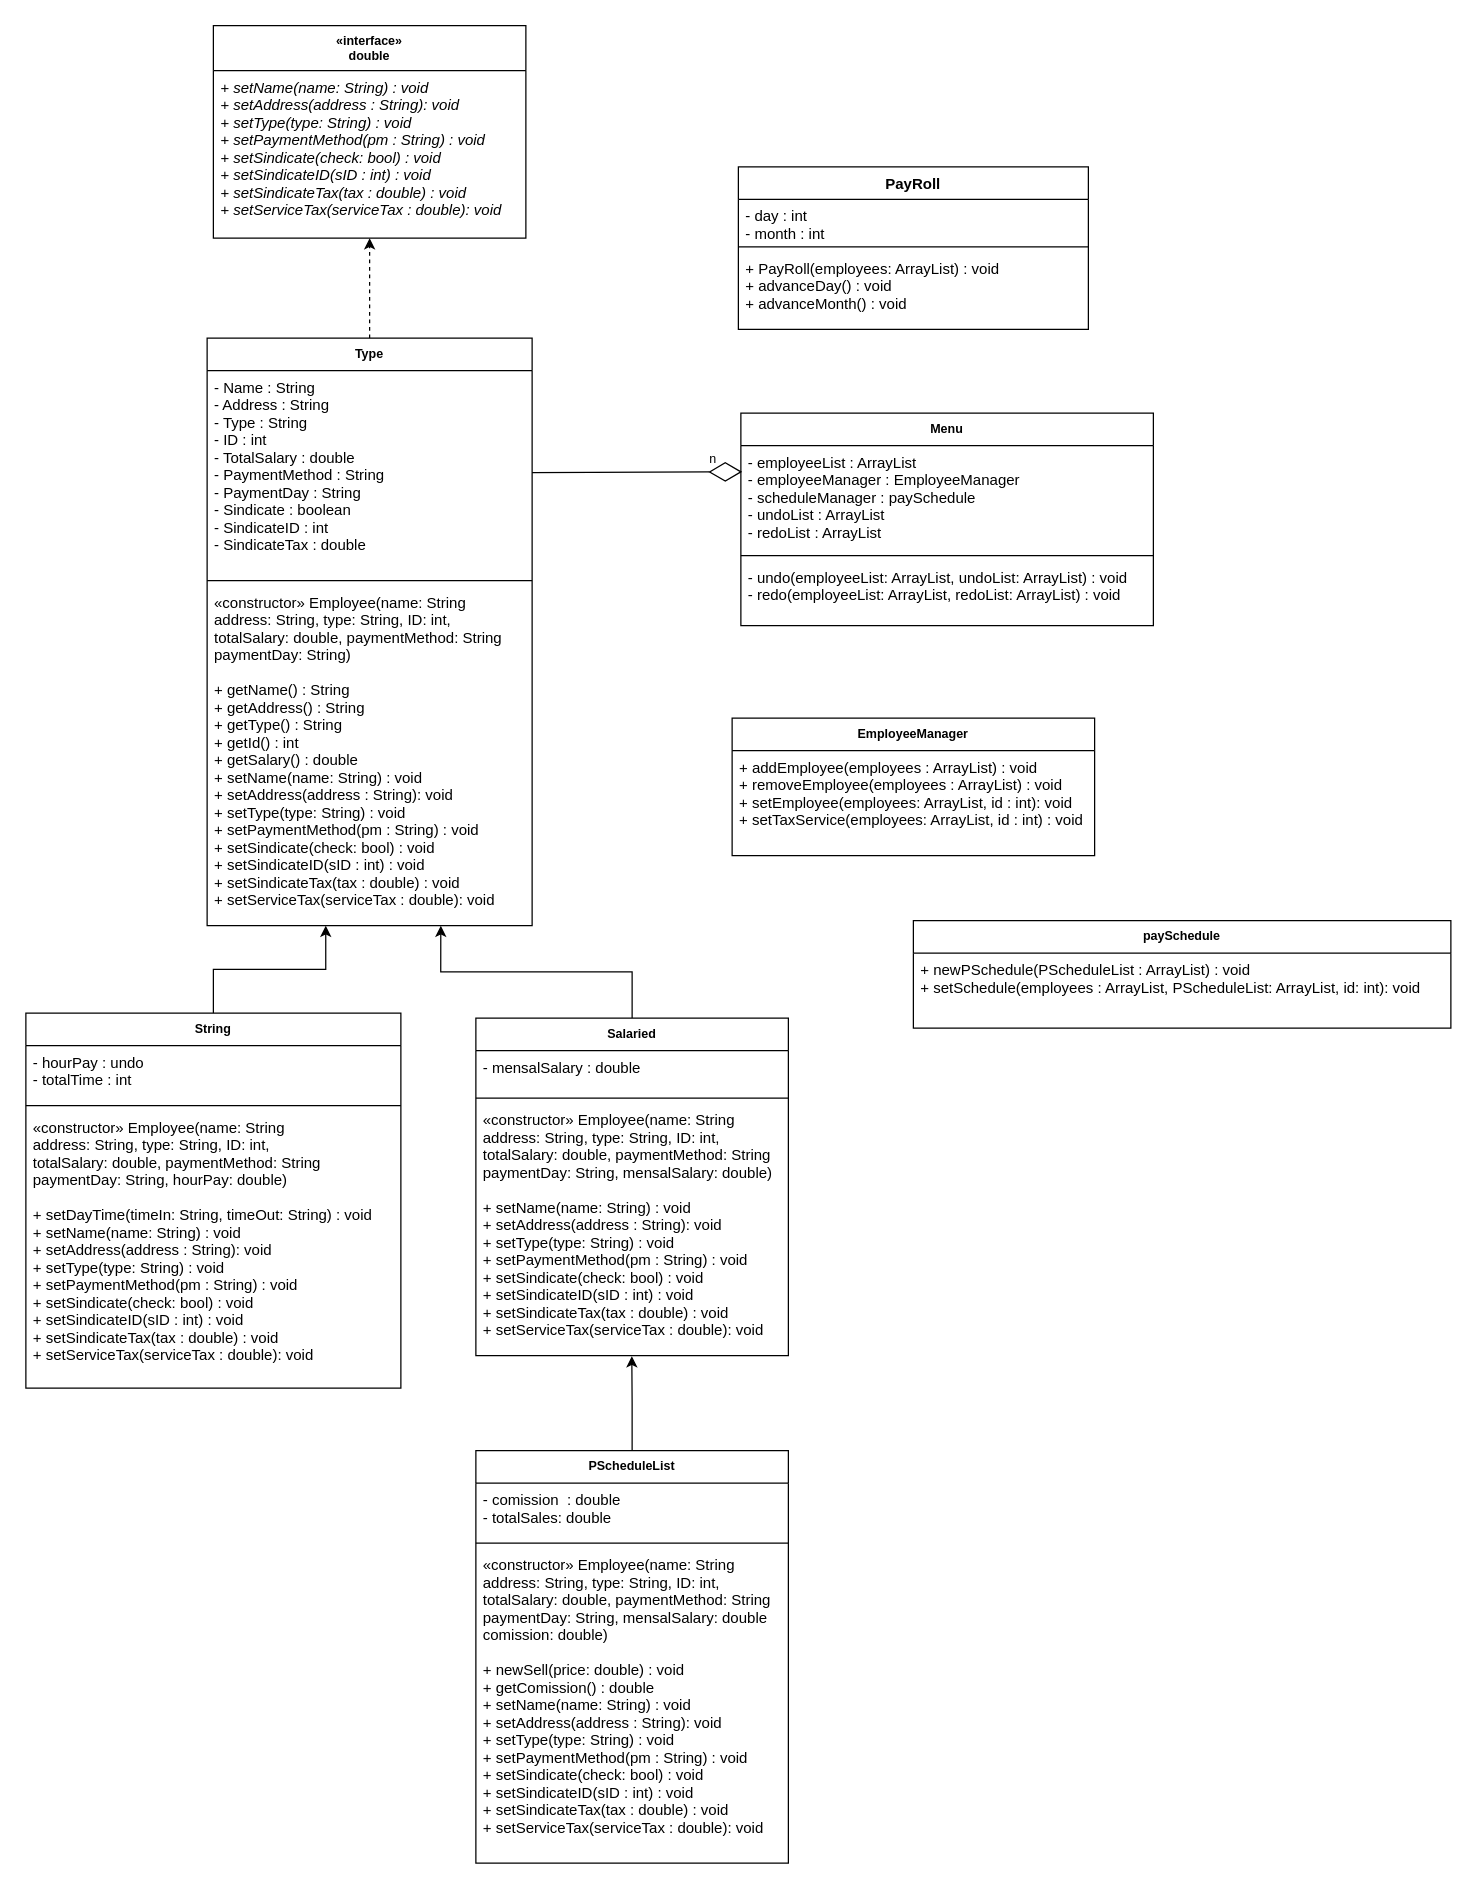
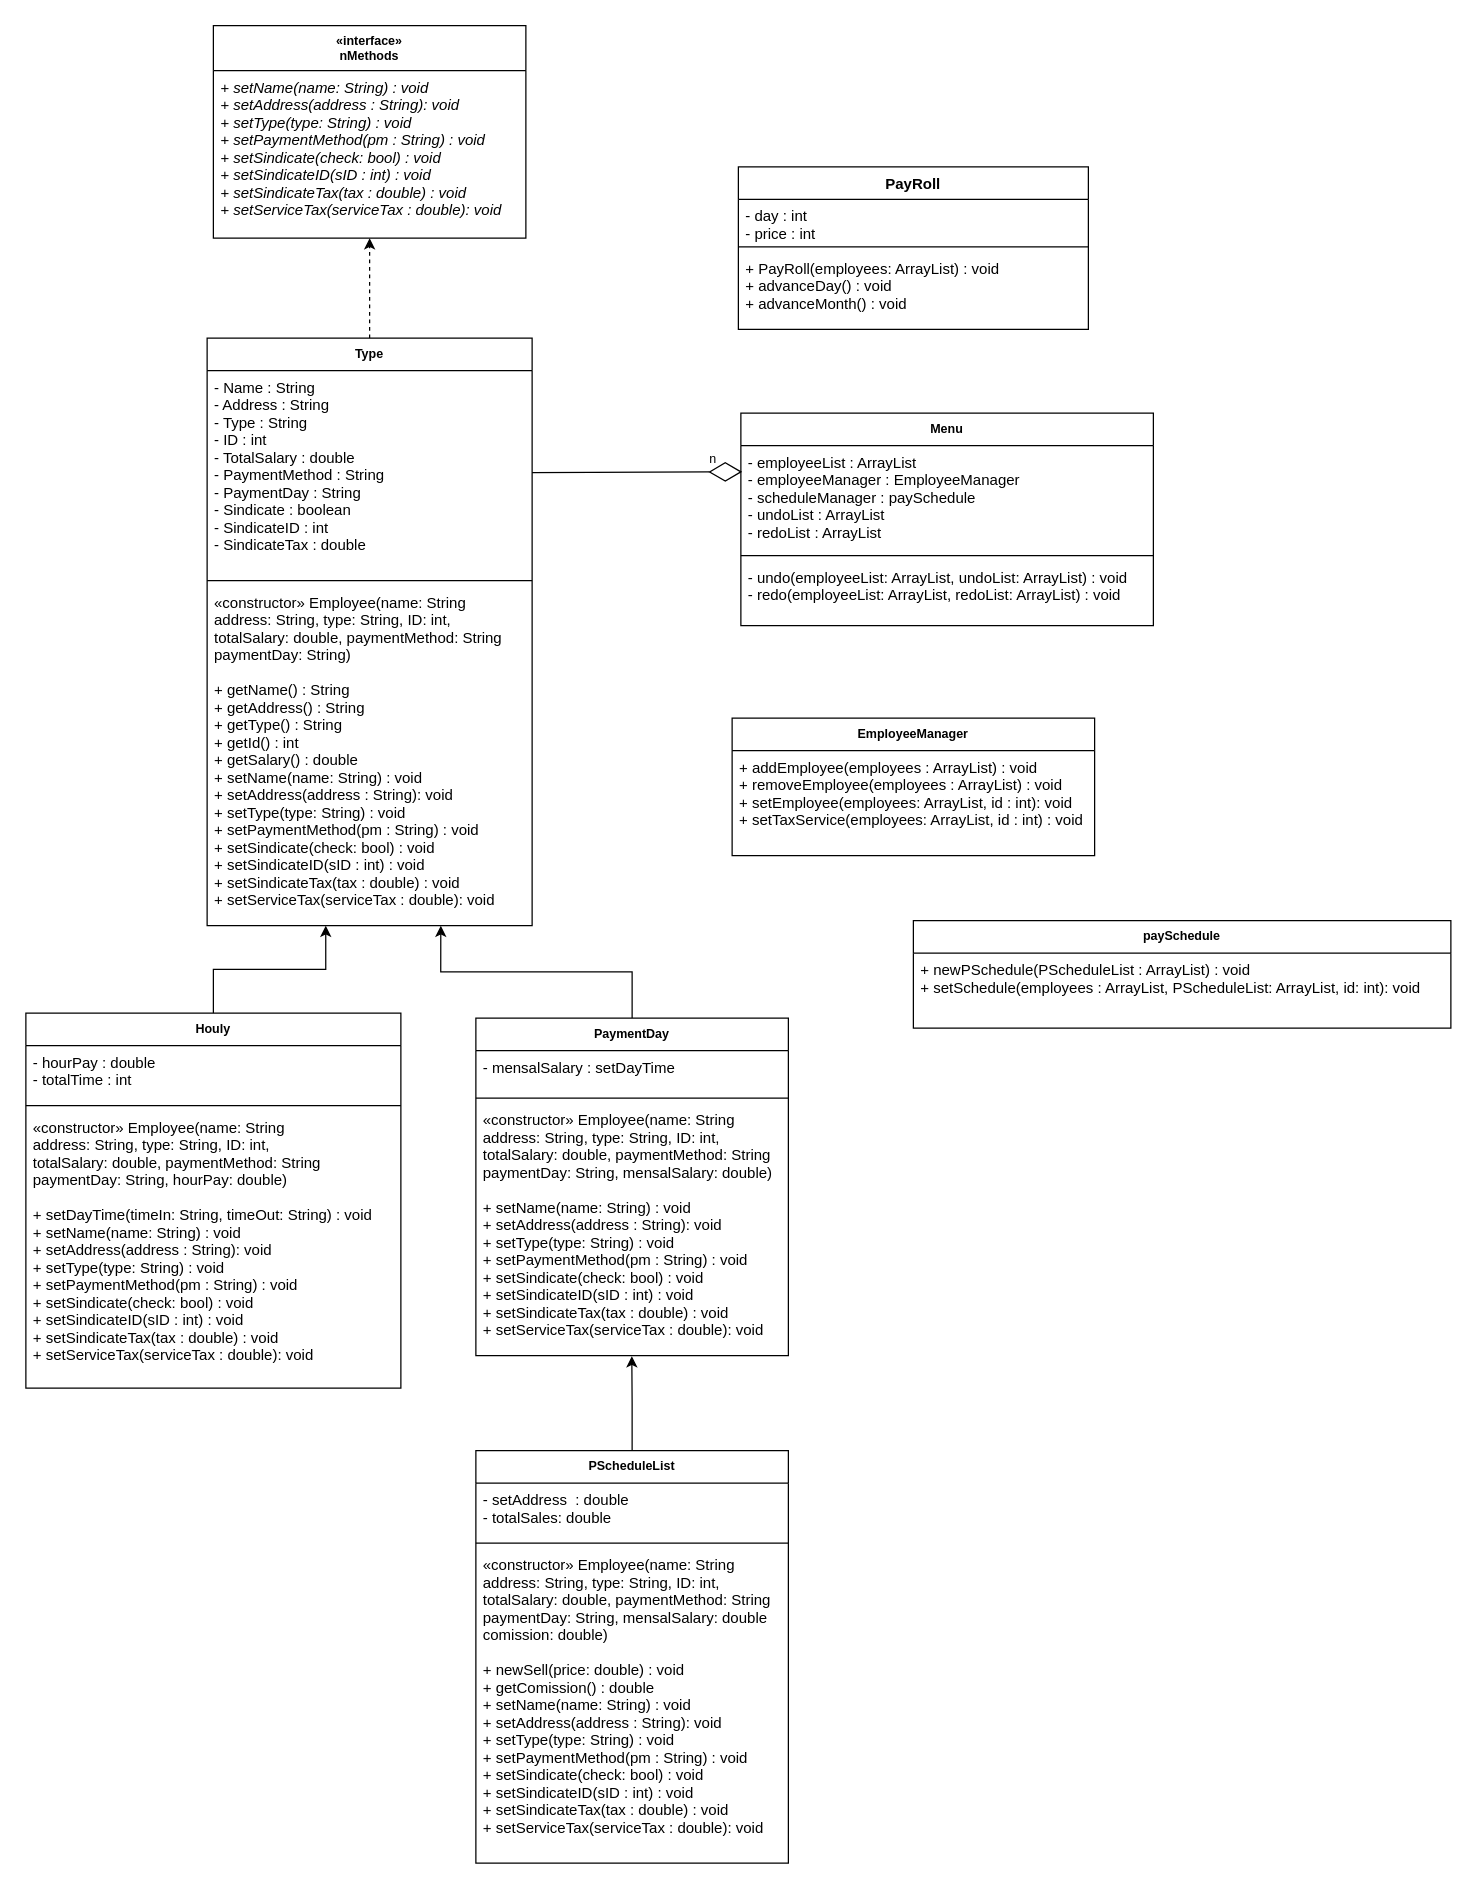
(369, 41) -> (369, 41)
(781, 216) -> (781, 216)
(213, 1028) -> (213, 1028)
(631, 1033) -> (631, 1033)
(92, 1063) -> (98, 1063)
(565, 1068) -> (582, 1068)
(557, 1500) -> (565, 1500)
